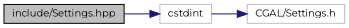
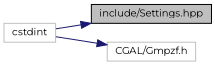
(137, 14) -> (68, 27)
(296, 14) -> (151, 52)
